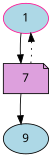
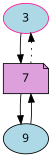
(26, 18) -> (26, 18)
none -> (31, 113)
